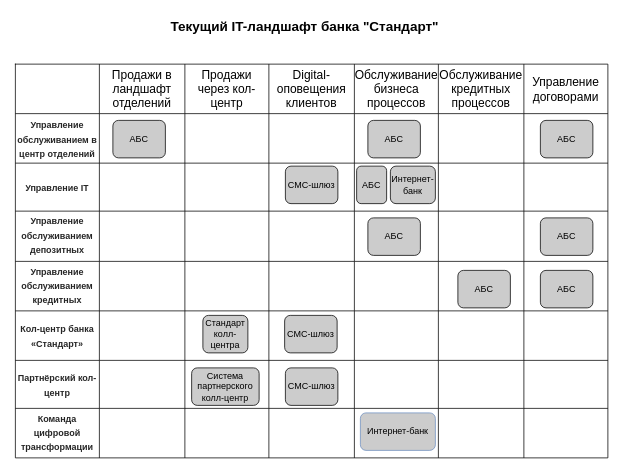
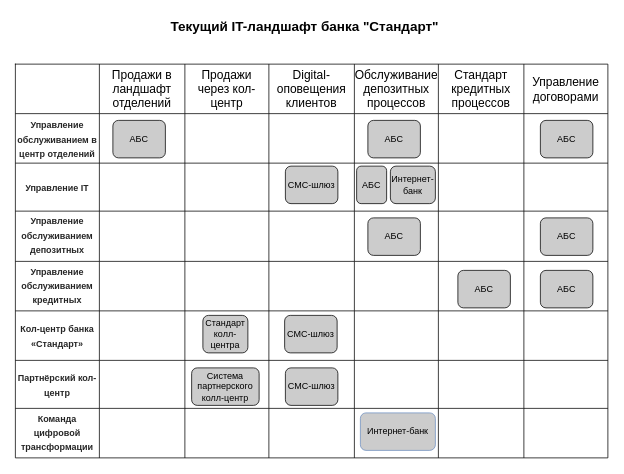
(396, 89) -> (396, 89)
(481, 89) -> (481, 89)
